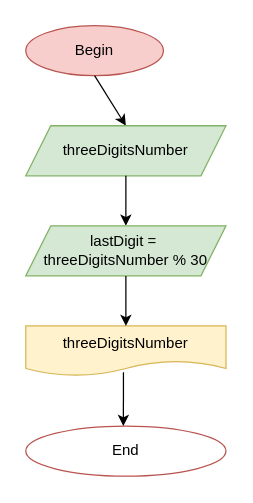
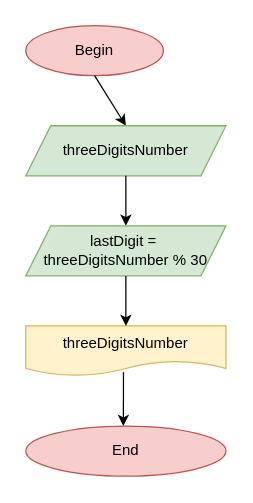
(126, 451) -> (126, 451)
